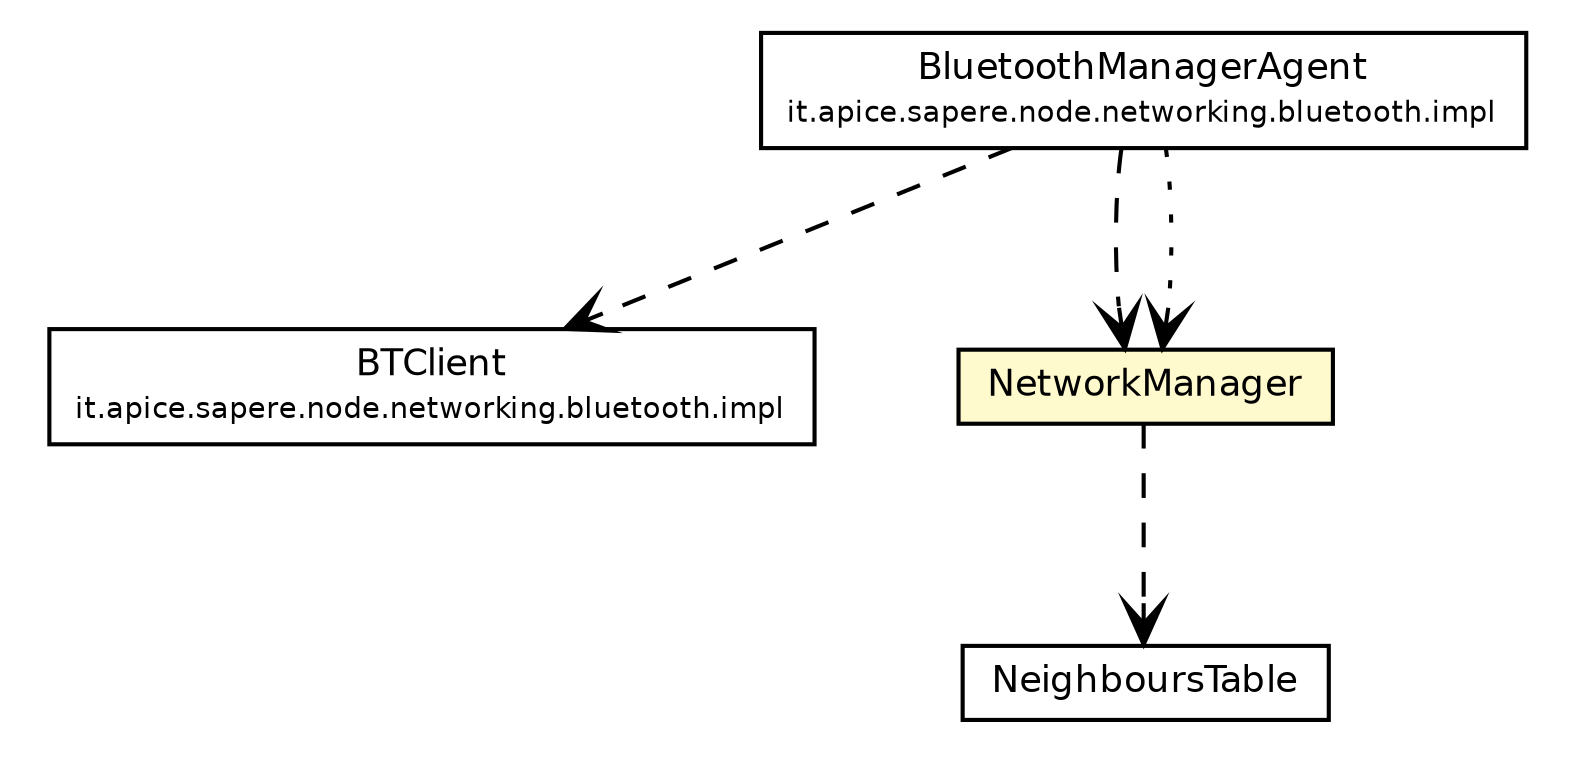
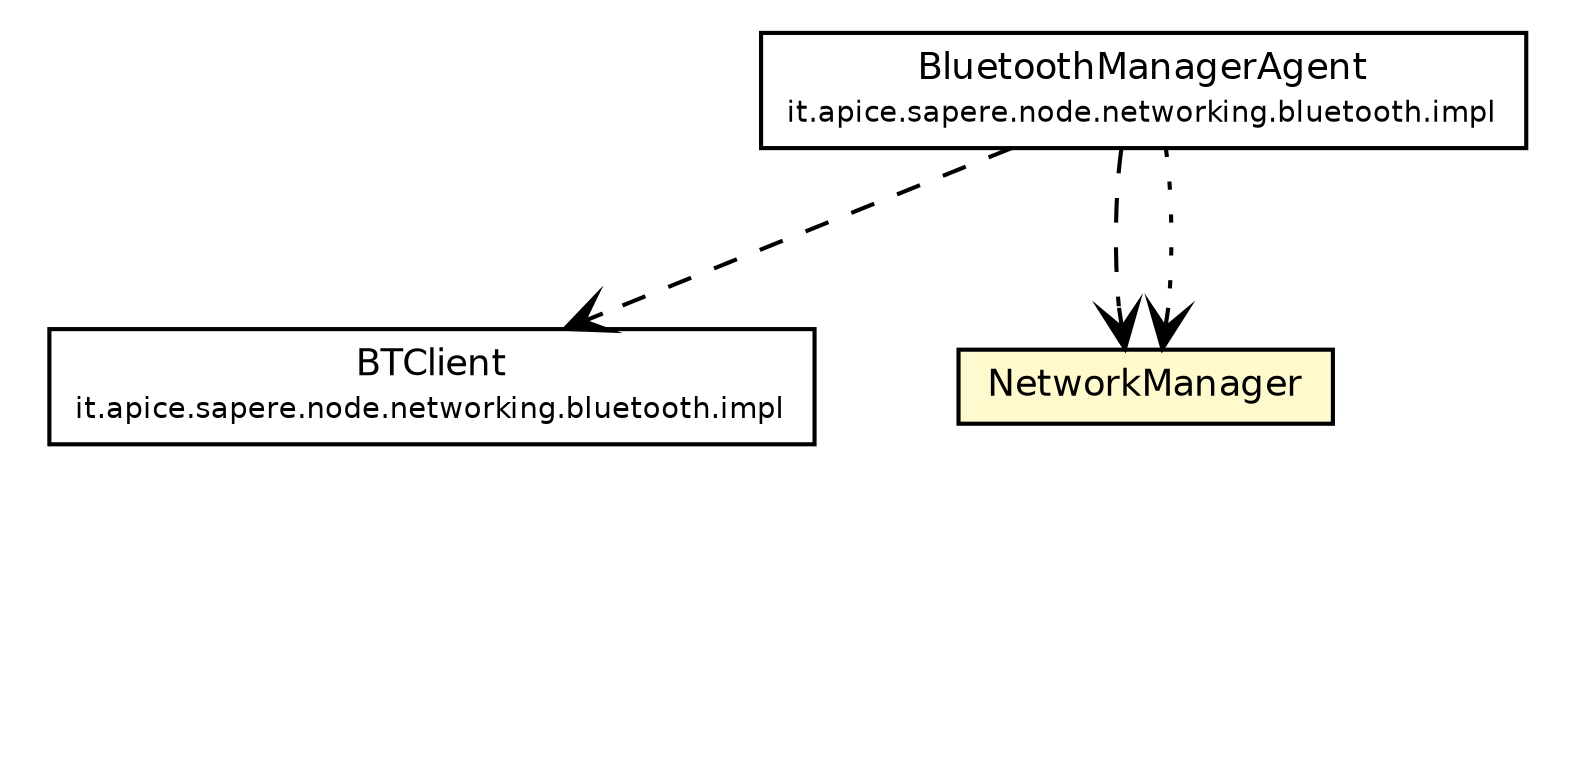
(1144, 683) -> none
